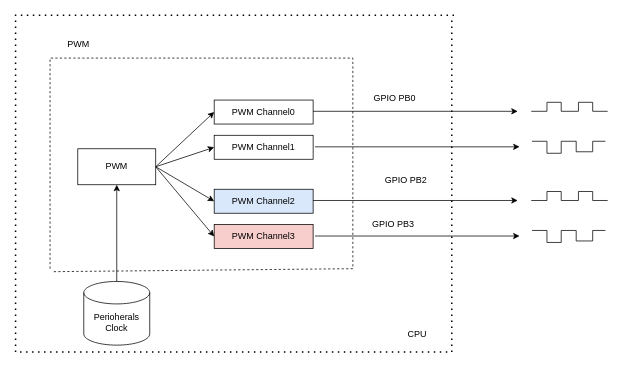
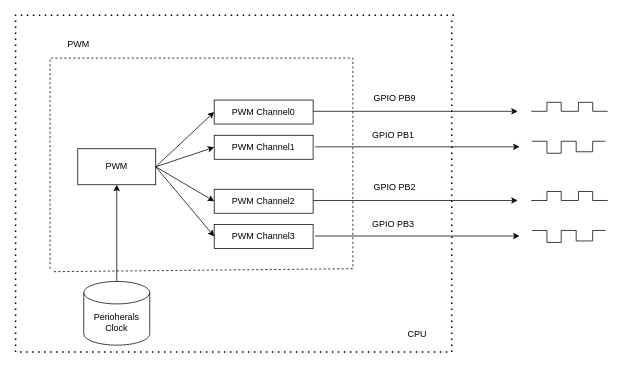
(395, 99) -> (395, 99)
none -> (393, 135)
(406, 180) -> (395, 188)
(264, 201) -> (264, 201)
(264, 237) -> (264, 237)
